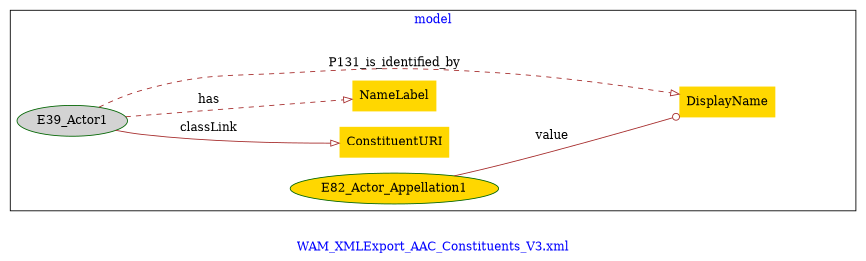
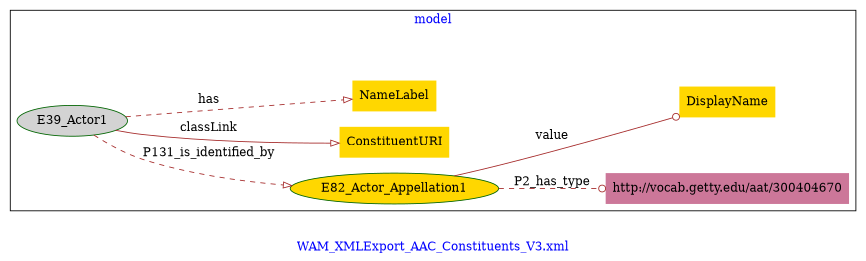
(383, 69) -> (185, 171)
none -> (727, 189)
